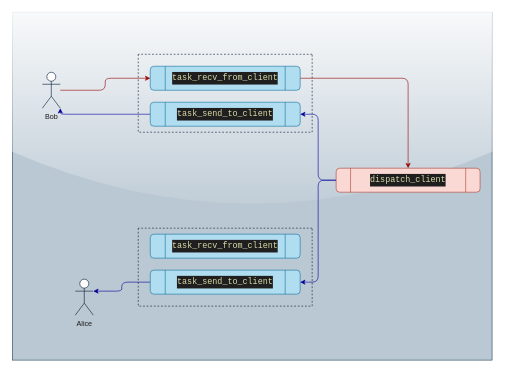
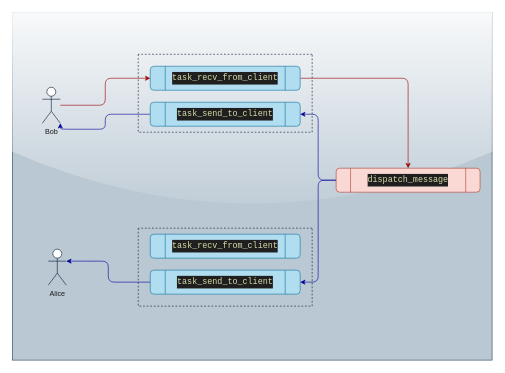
(51, 90) -> (51, 105)
(408, 180) -> (408, 180)
(84, 297) -> (57, 267)
